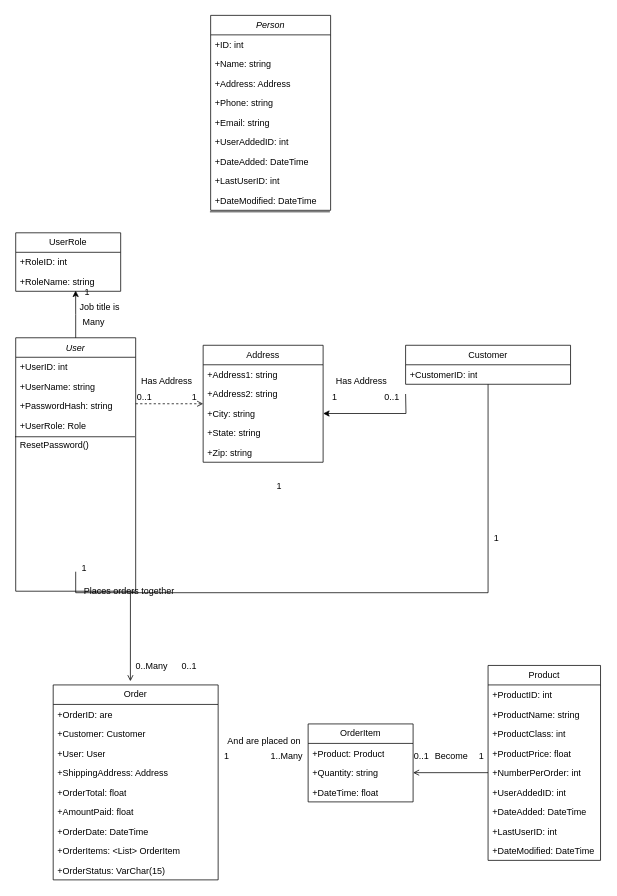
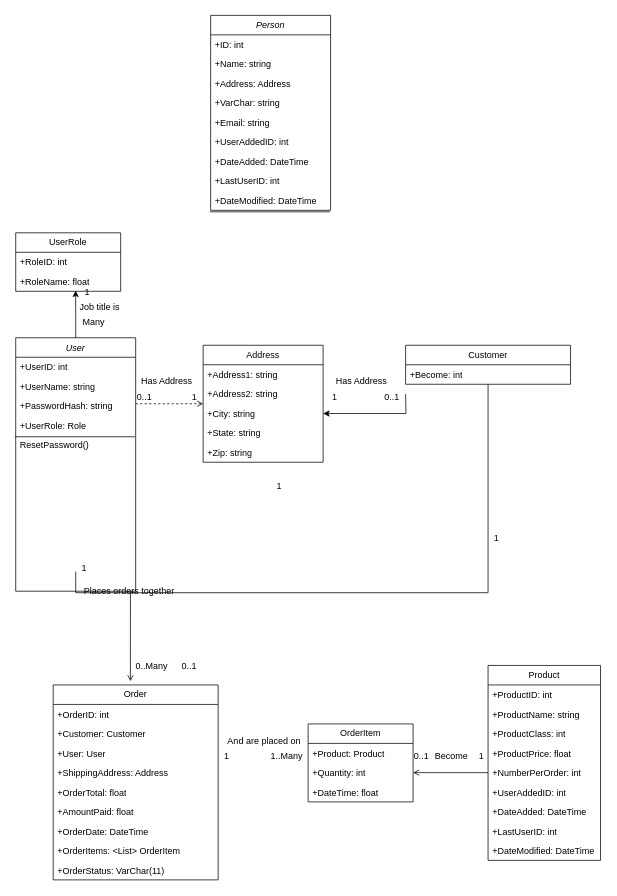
(246, 104) -> (251, 104)
(58, 283) -> (56, 283)
(447, 376) -> (437, 376)
(88, 715) -> (87, 715)
(351, 774) -> (343, 774)
(118, 871) -> (118, 871)
